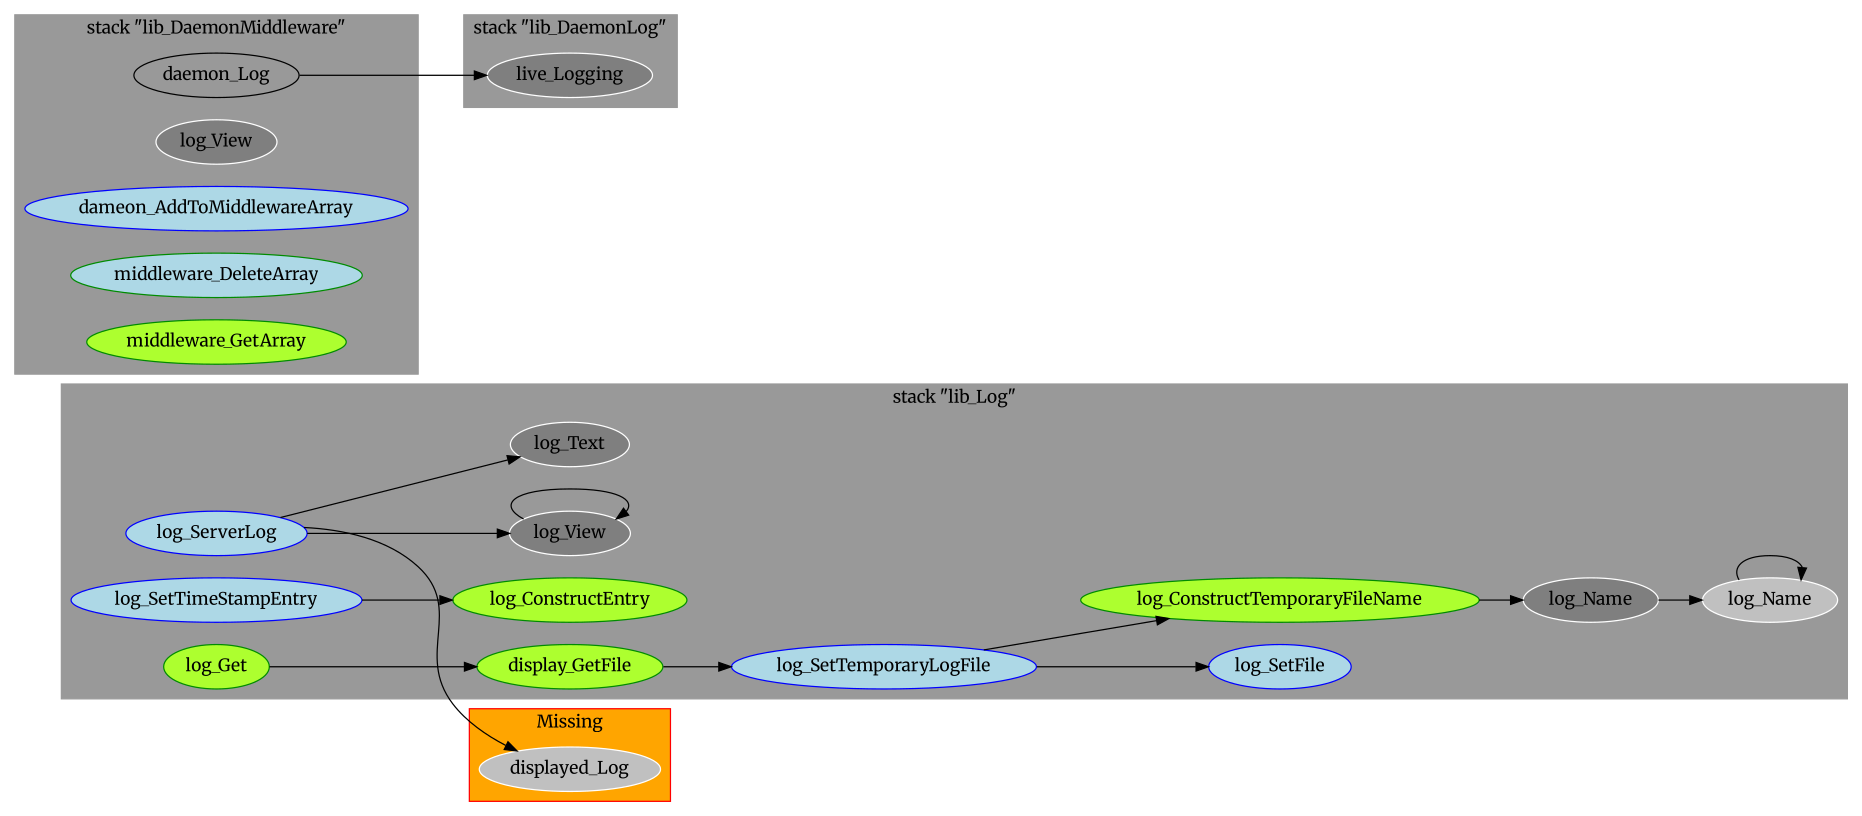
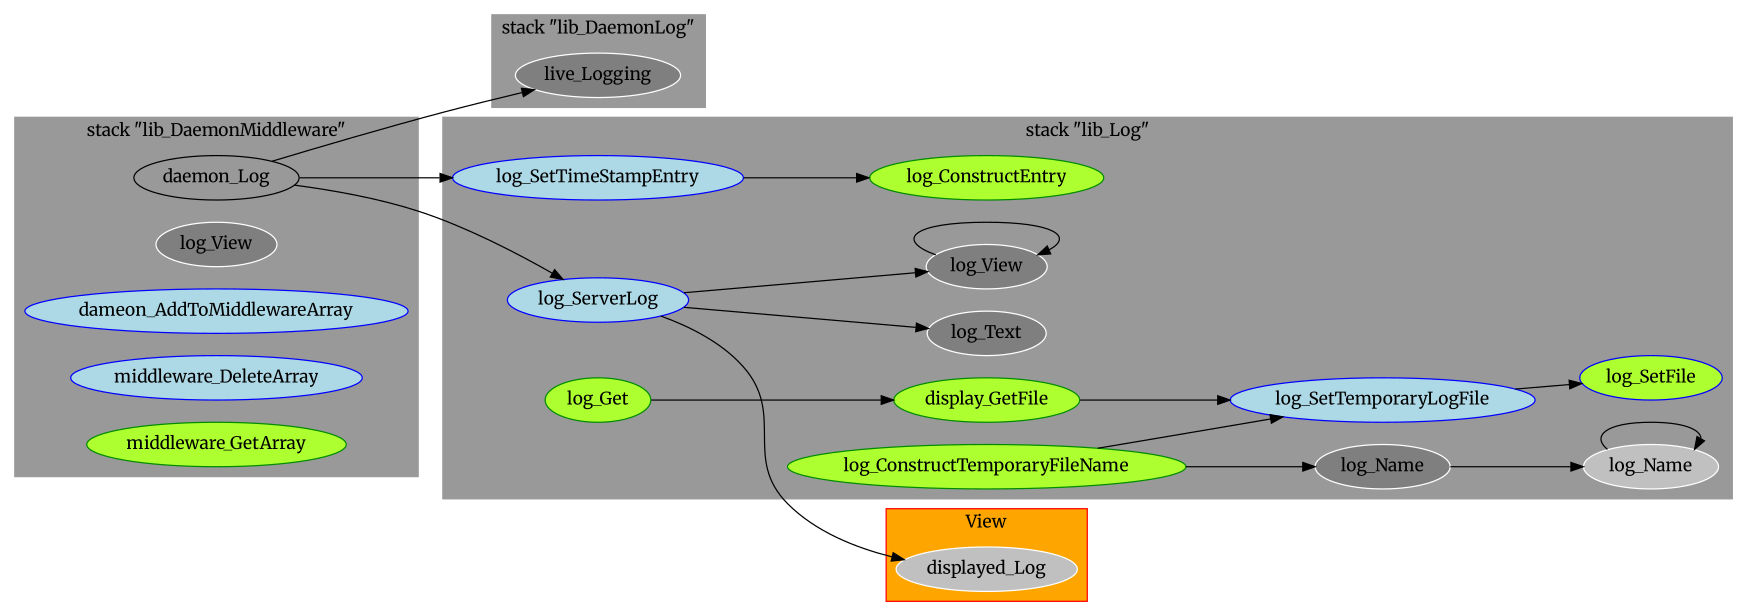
none -> (370, 178)
none -> (428, 215)
(216, 275) -> (216, 378)
(1070, 635) -> (1184, 434)
(1280, 667) -> (1651, 378)
(570, 723) -> (987, 523)
